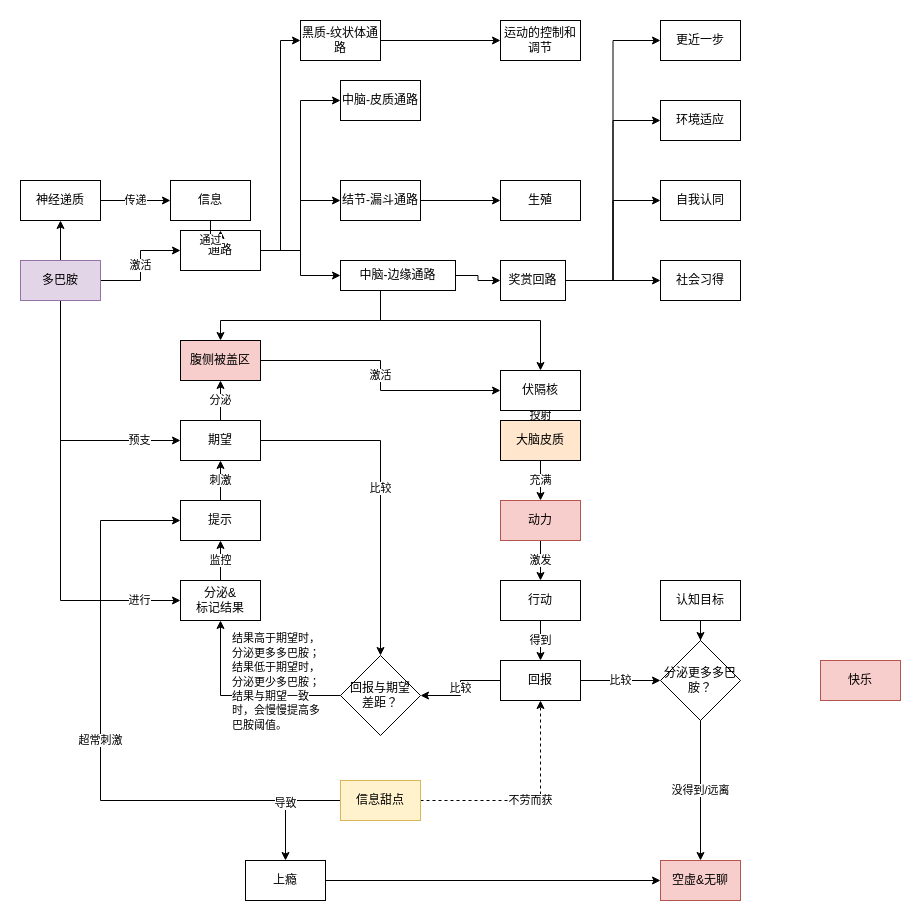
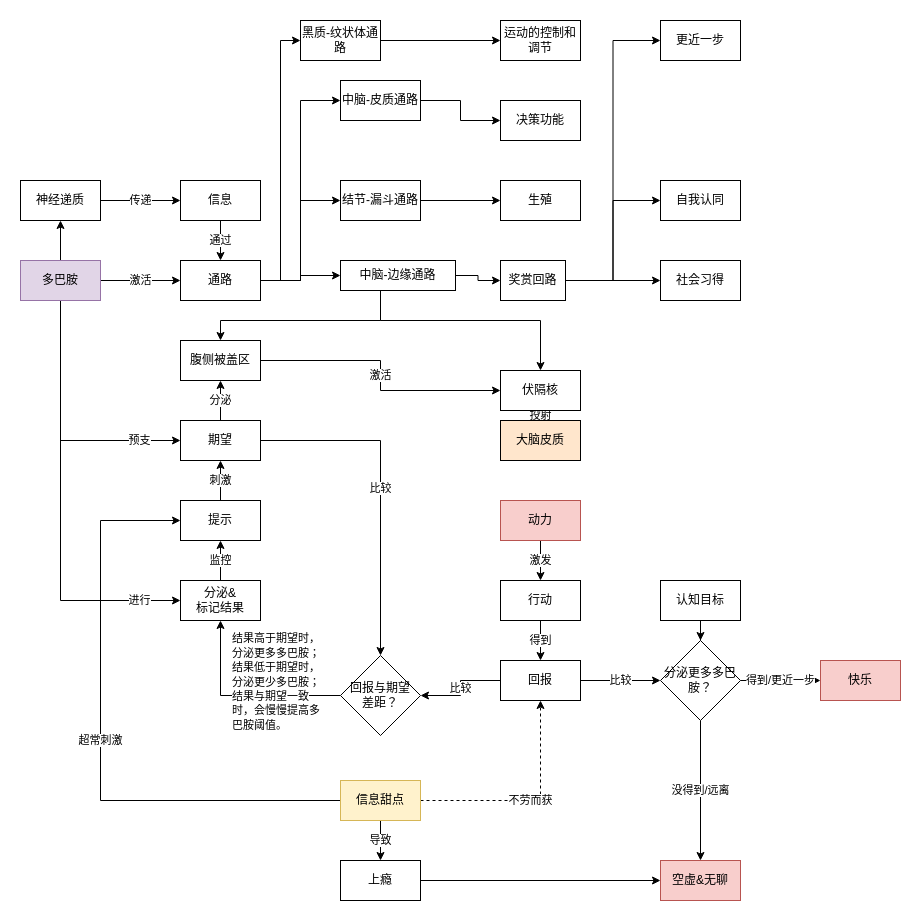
none -> (461, 107)
none -> (541, 121)
(634, 121) -> none
(701, 121) -> none
(211, 201) -> (221, 201)
(221, 251) -> (221, 281)
(221, 361) -> (221, 361)
(541, 477) -> none
none -> (777, 681)
(286, 881) -> (381, 881)
